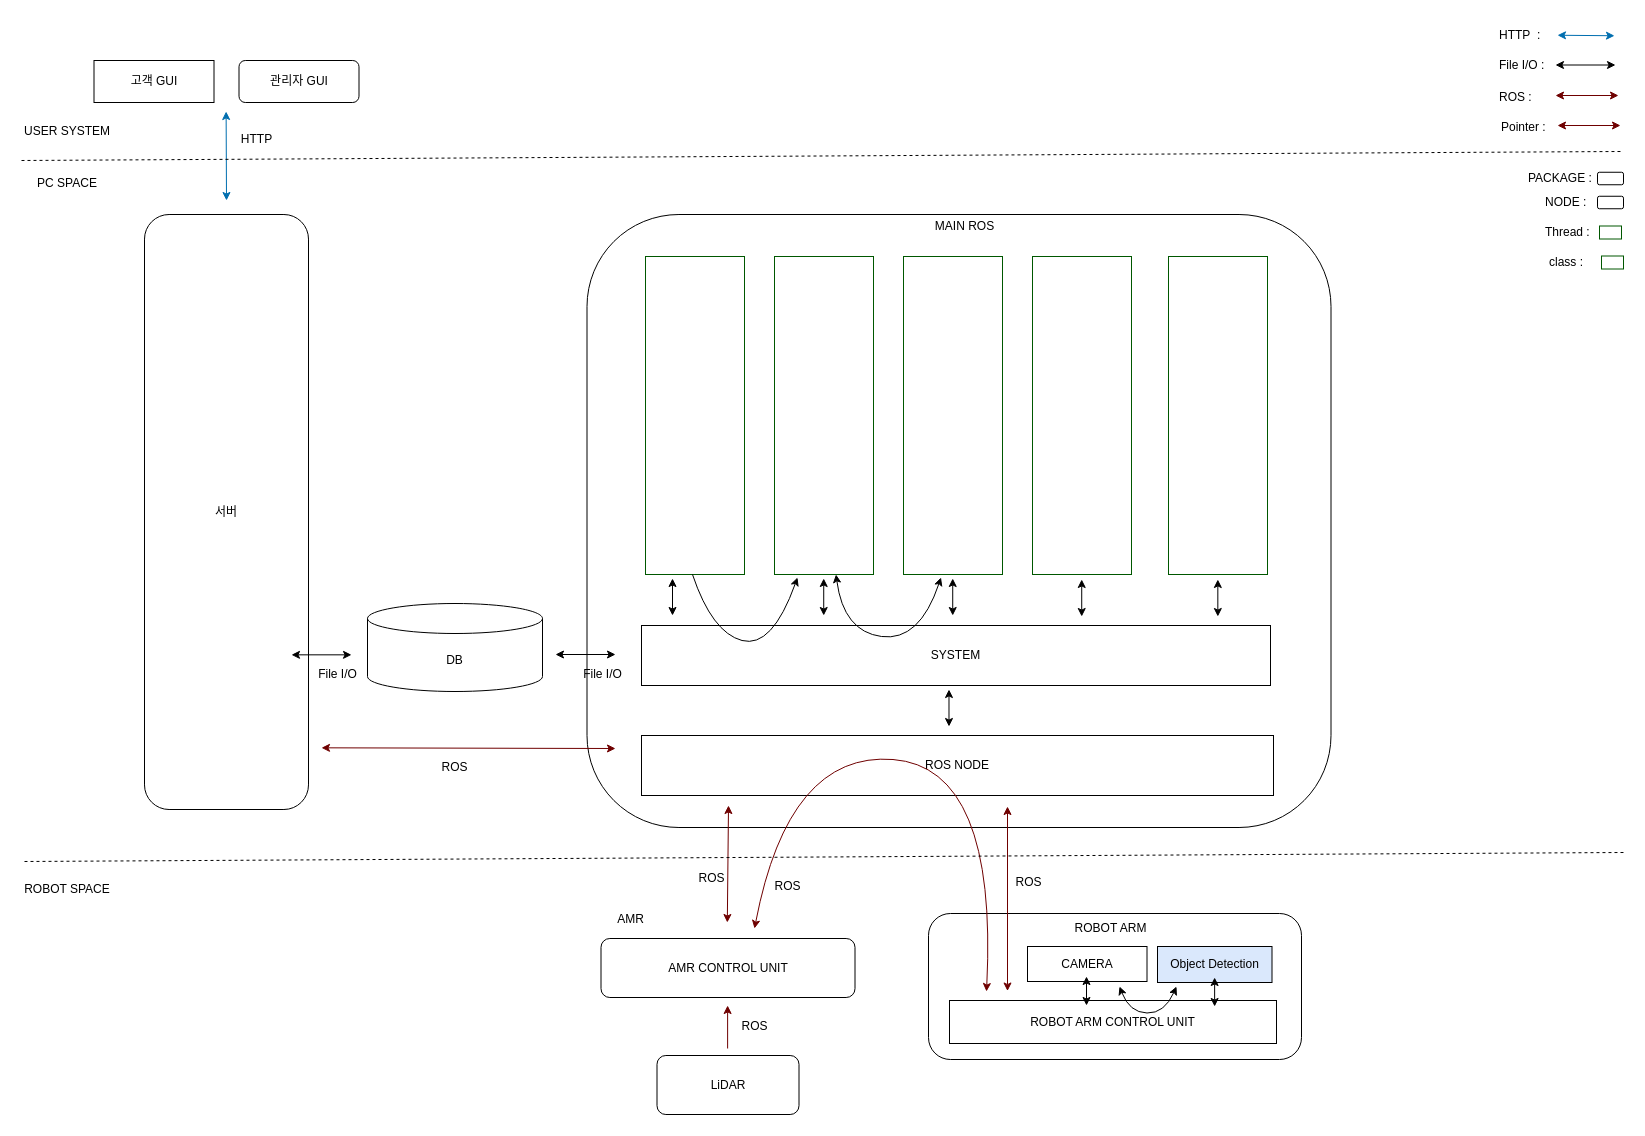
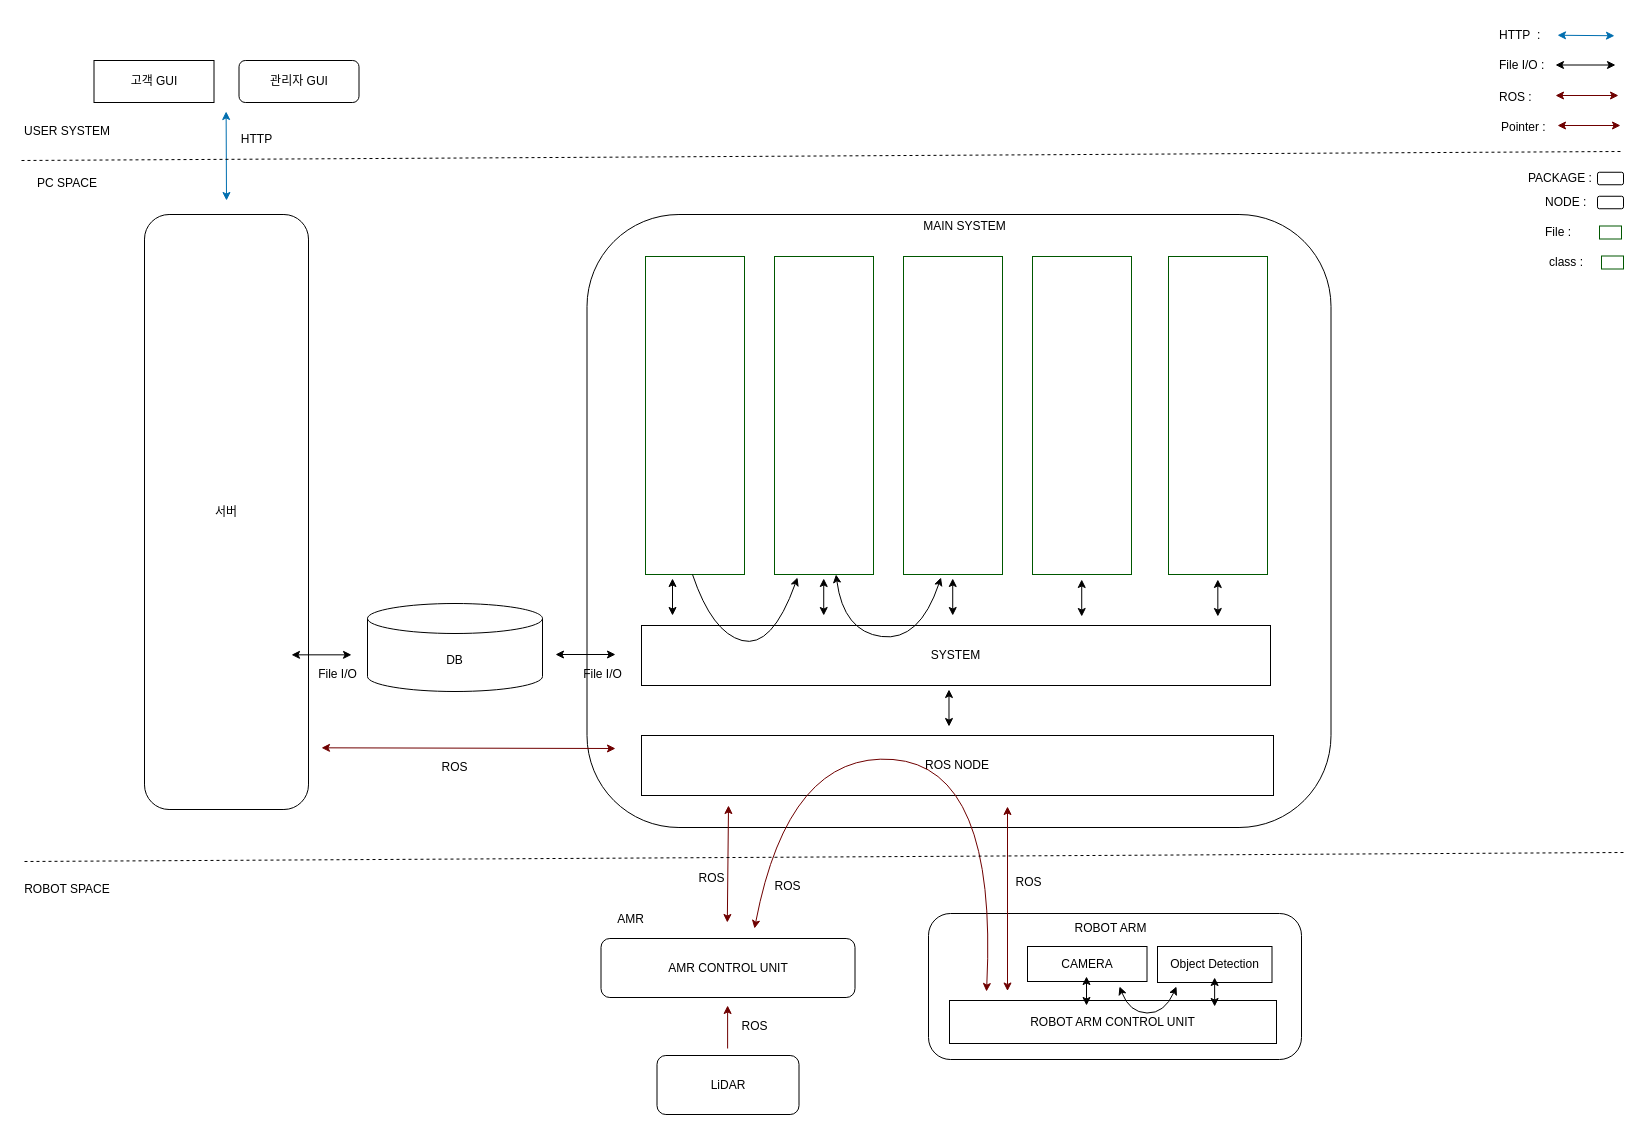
(965, 227) -> (965, 227)
(1569, 233) -> (1559, 233)
(1215, 965) -> (1215, 965)
